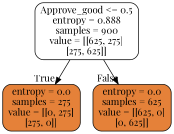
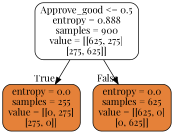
(42, 108) -> (42, 108)
